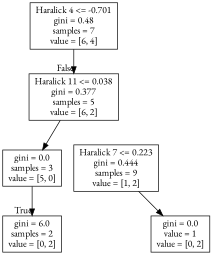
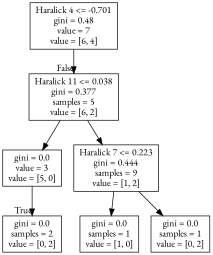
(74, 26) -> (74, 26)
none -> (93, 130)
(32, 168) -> (32, 168)
(32, 234) -> (32, 234)
none -> (109, 234)
(180, 234) -> (180, 234)
